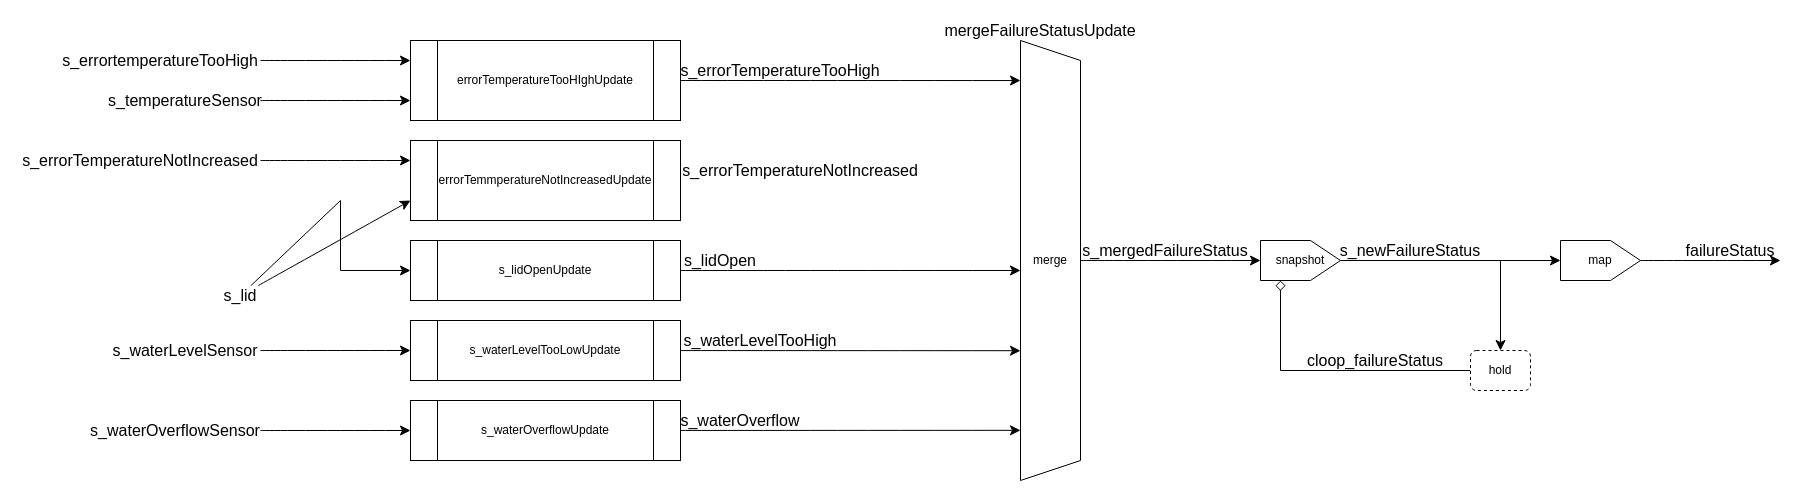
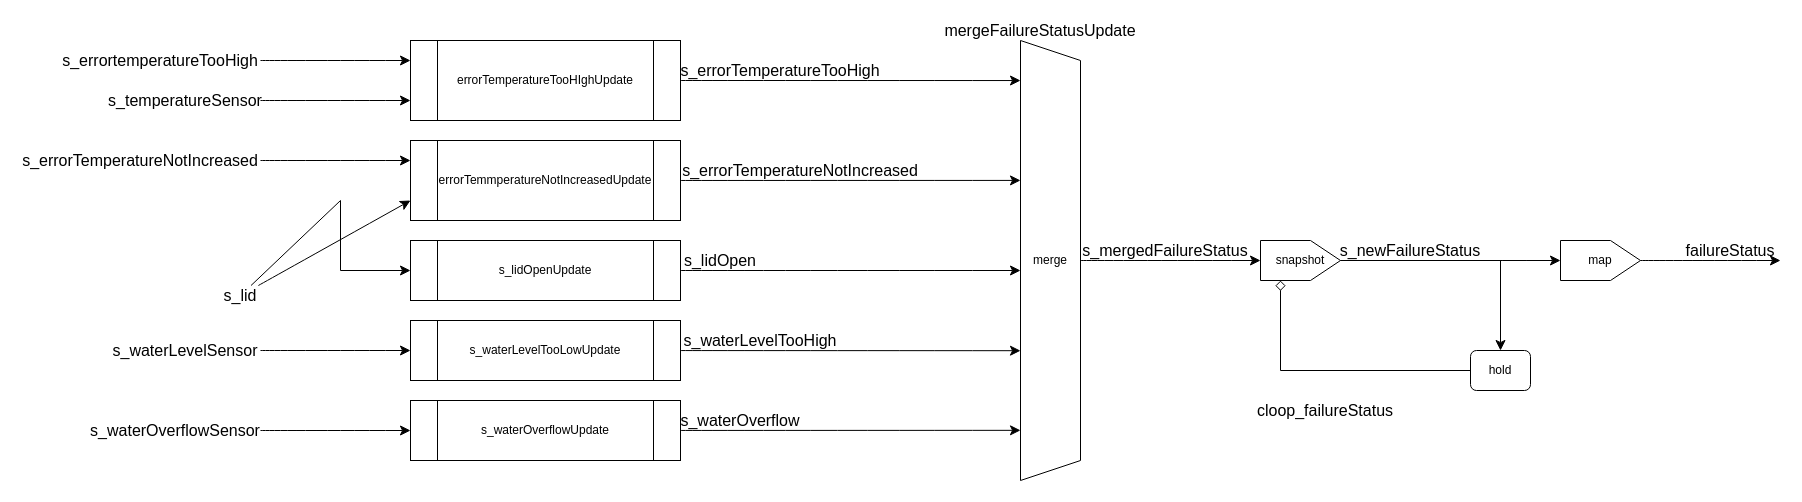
none -> (847, 180)
(1376, 361) -> (1326, 411)
(1501, 371) -> (1501, 371)
